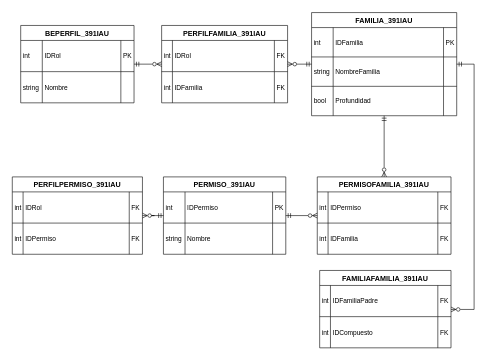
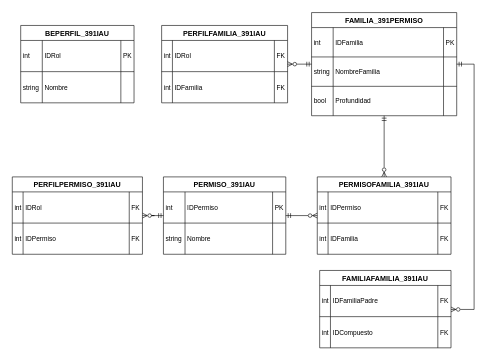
(384, 20) -> (384, 20)
(144, 64) -> none
